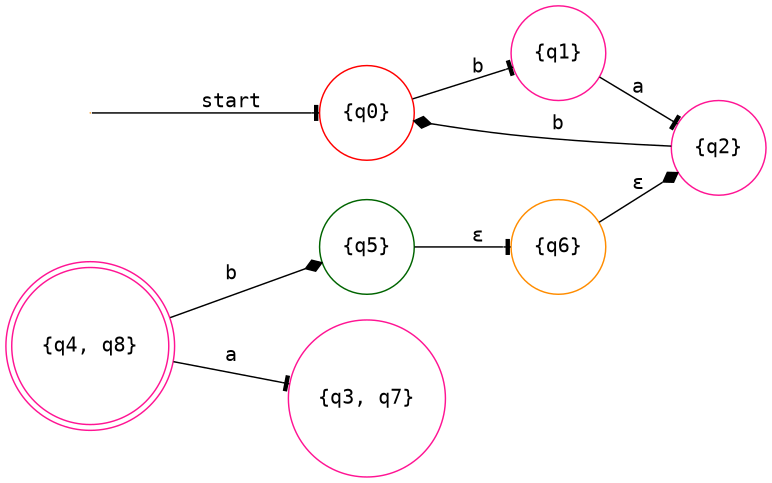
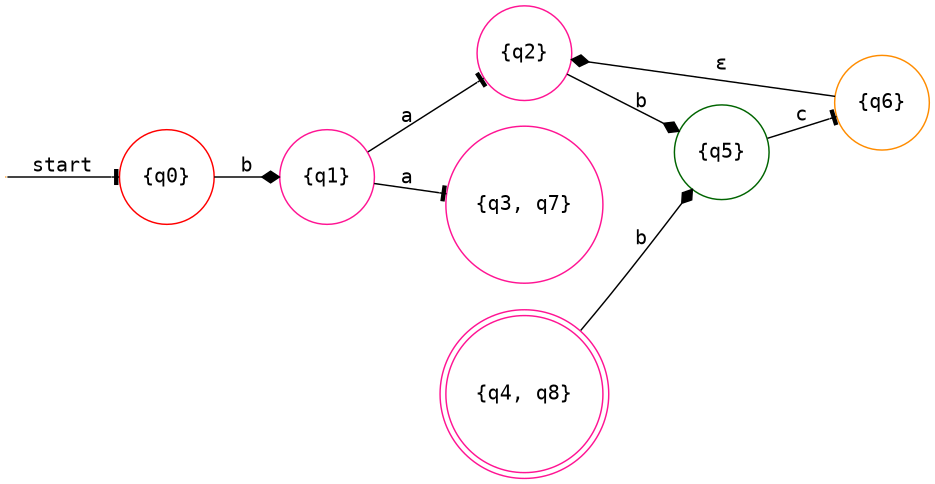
(459, 84) -> (238, 177)
(551, 139) -> (615, 99)
(478, 236) -> (802, 115)
(228, 372) -> (407, 188)
